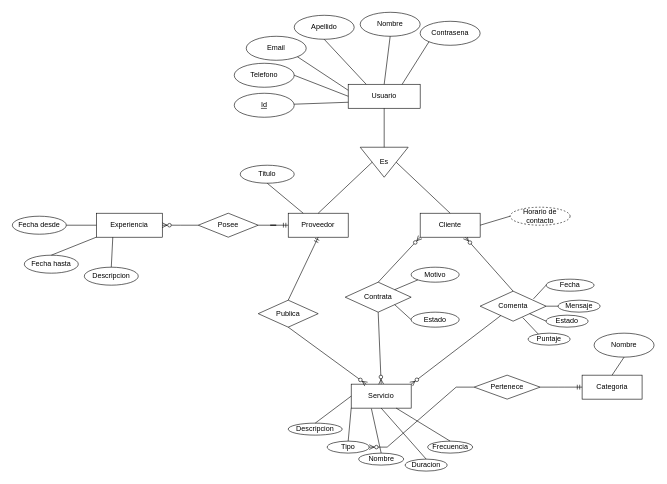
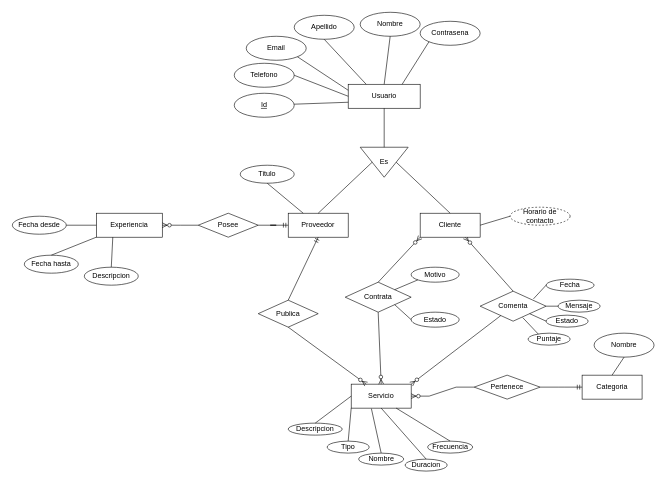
(423, 416) -> (434, 395)
